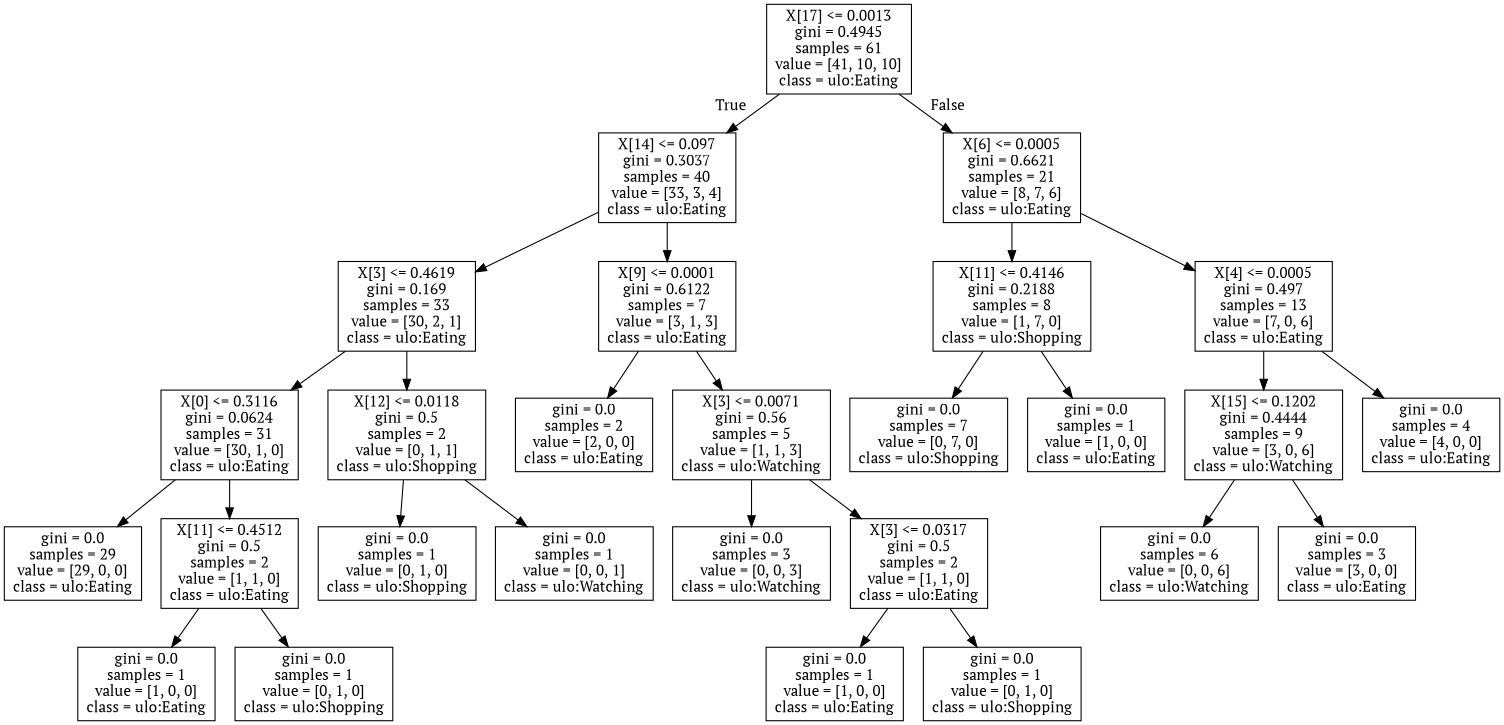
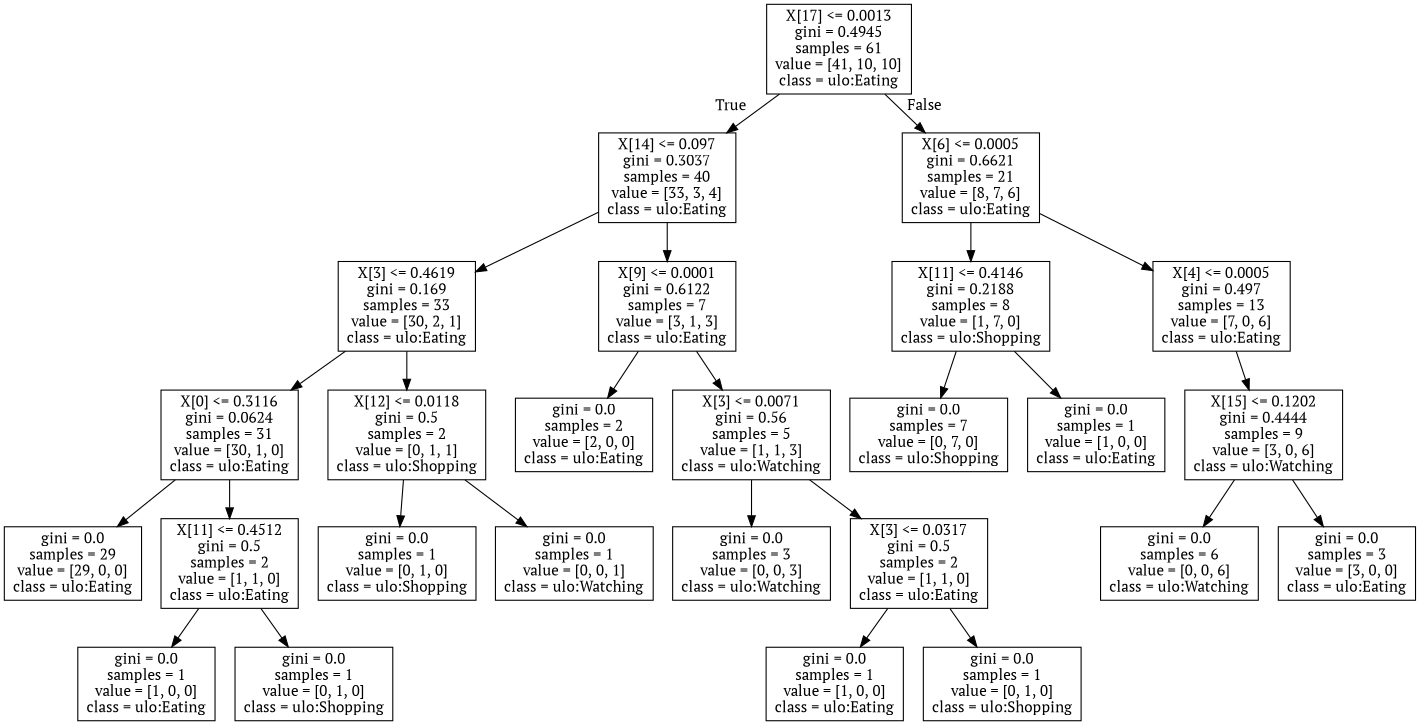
(1431, 435) -> none
